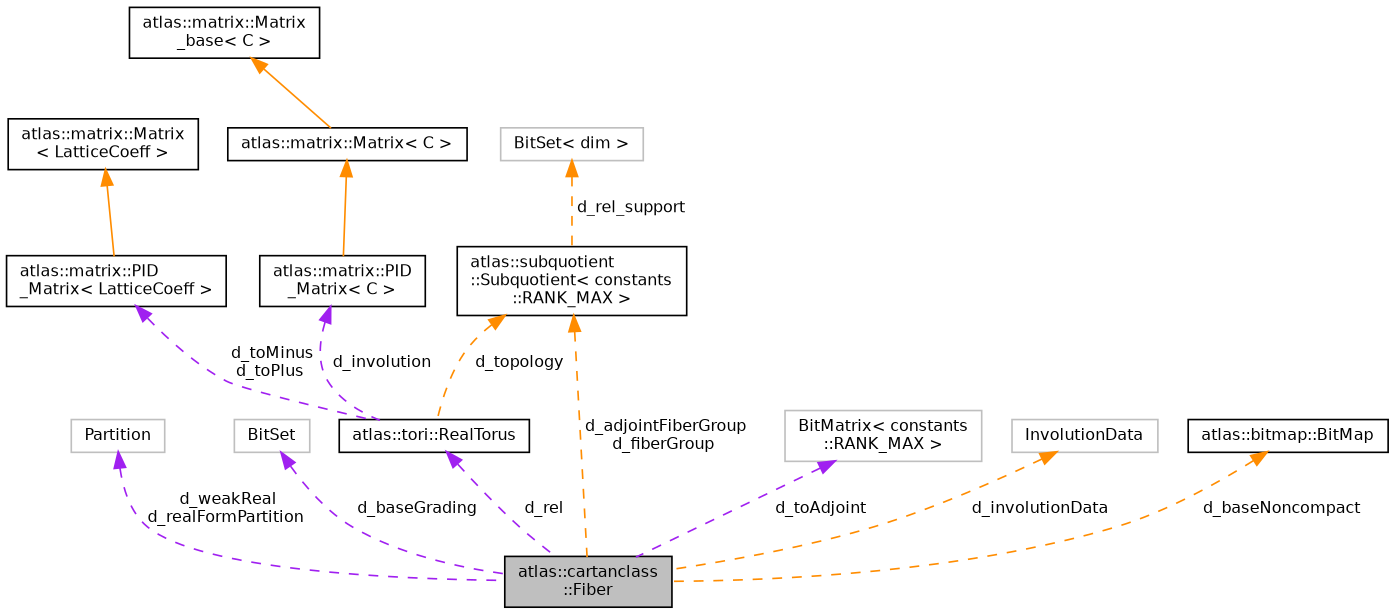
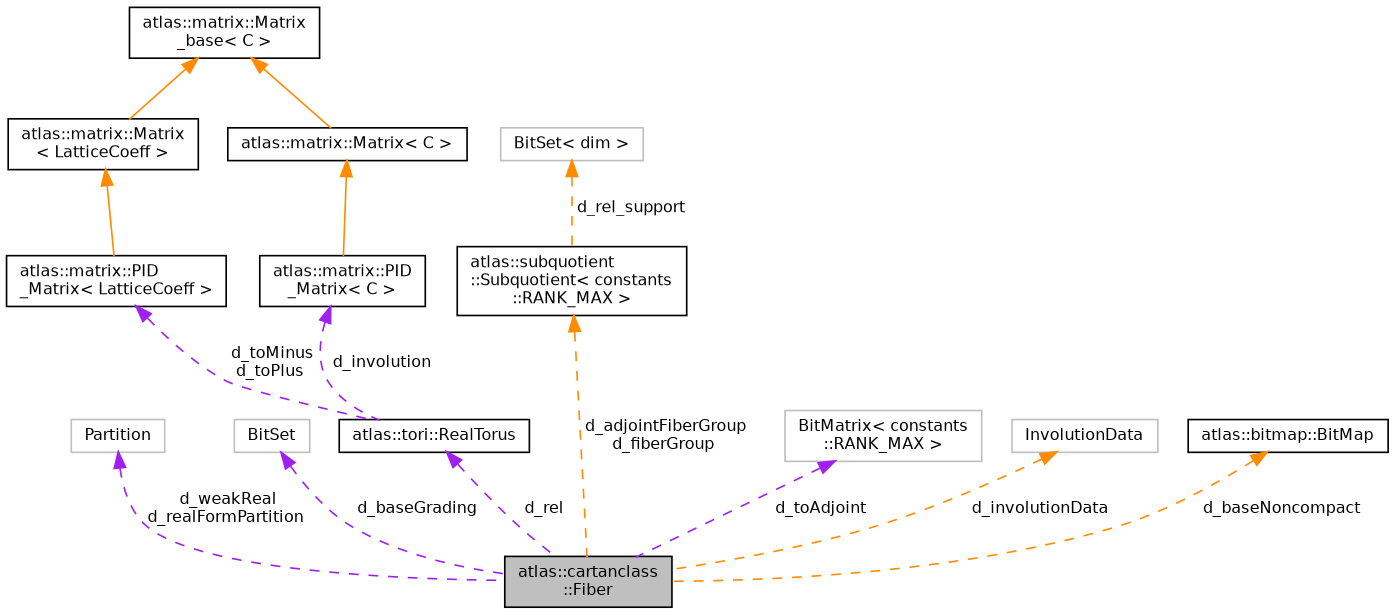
none -> (158, 94)
(456, 367) -> none
